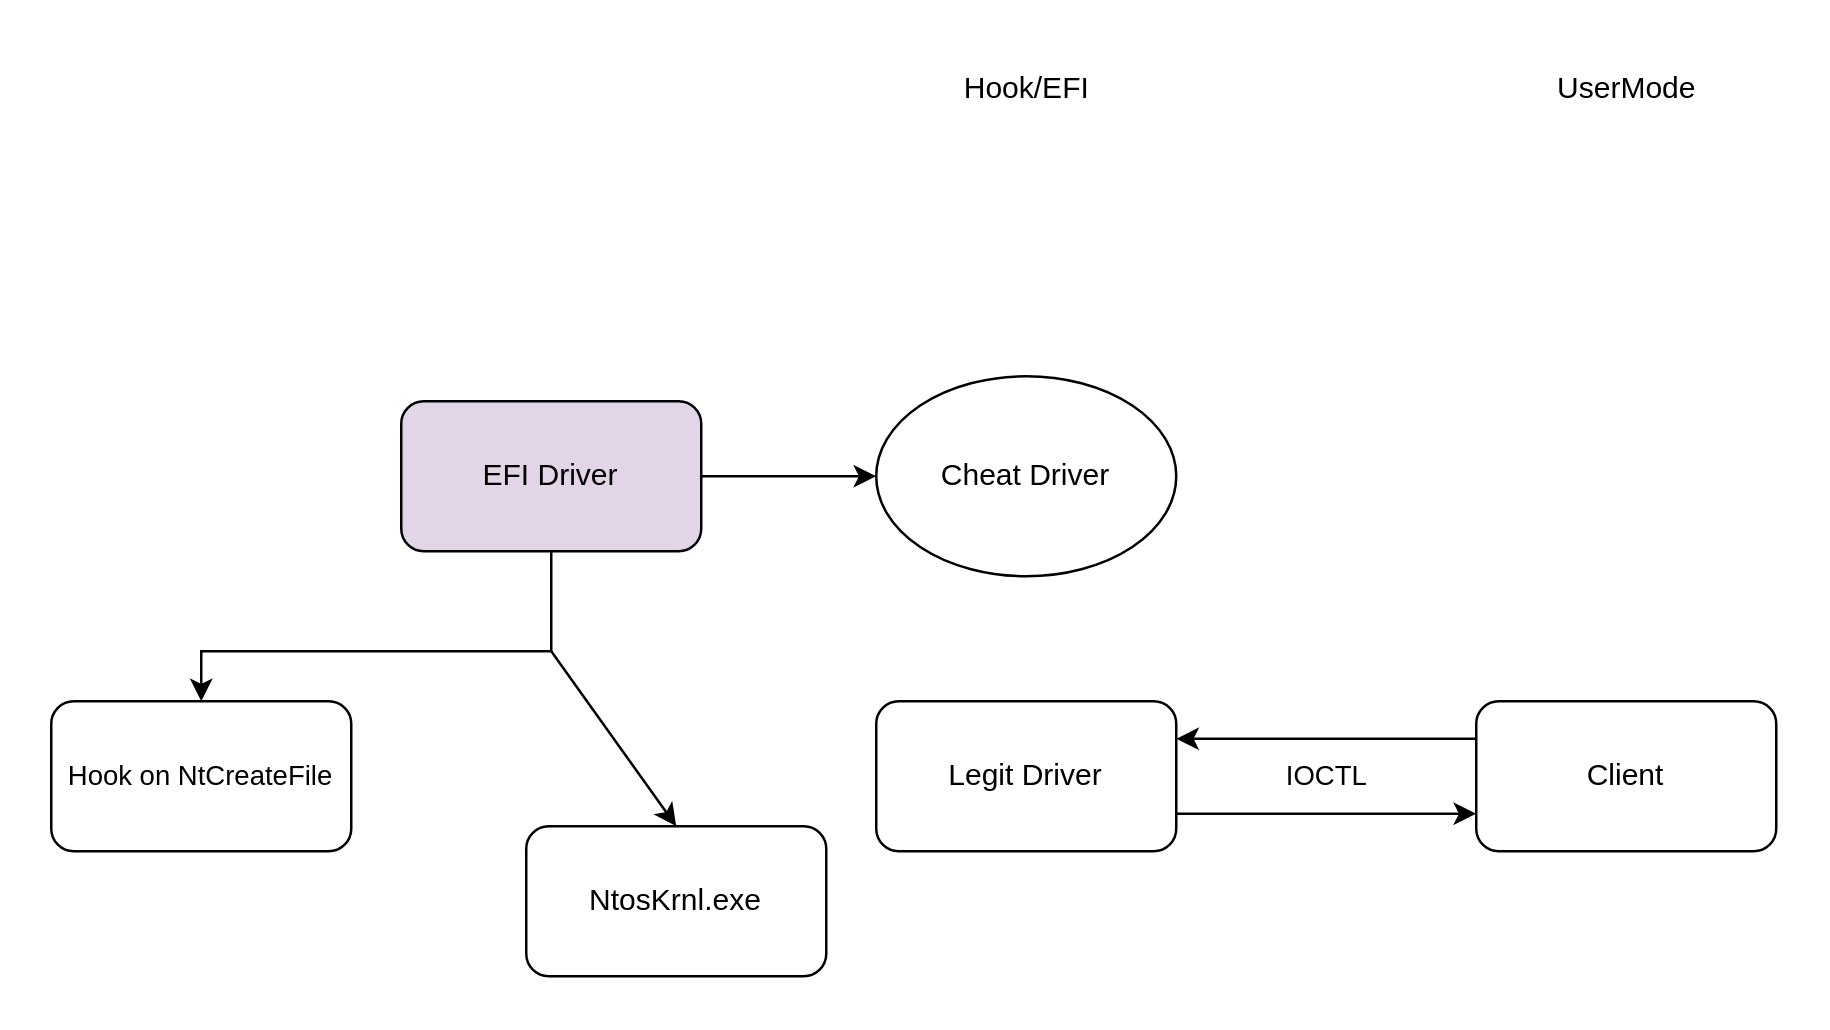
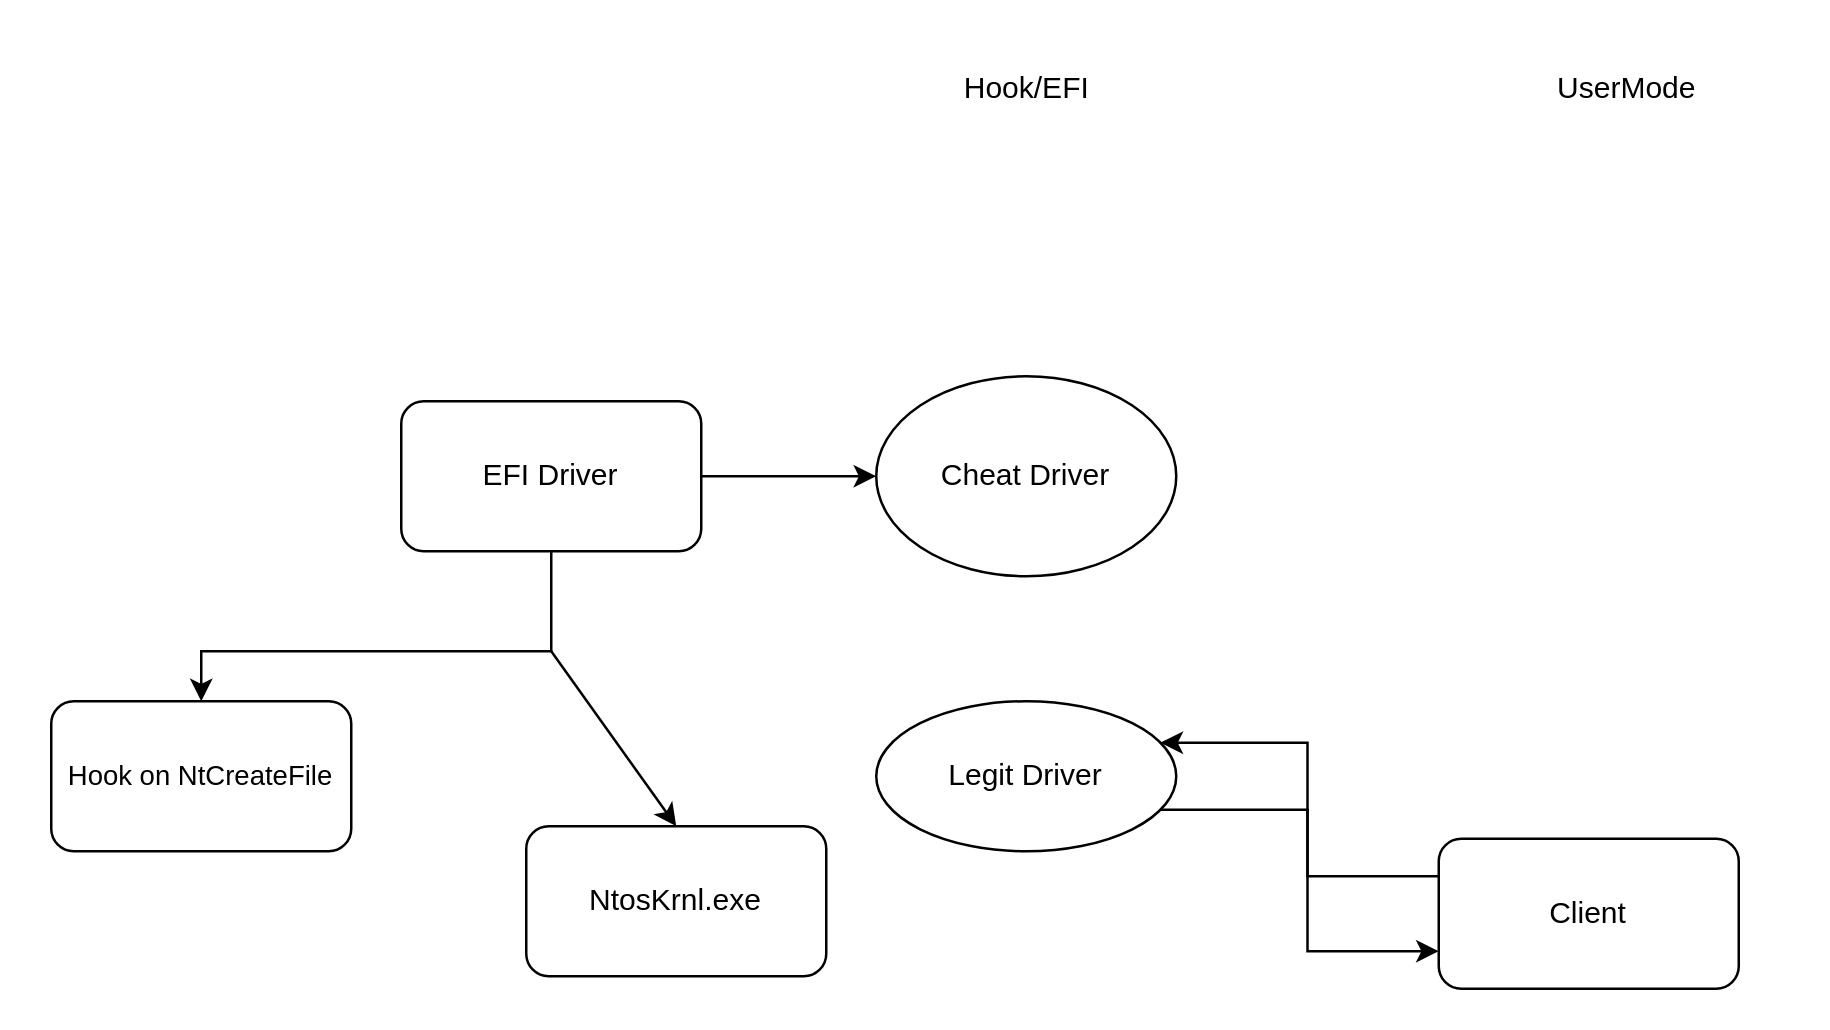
(551, 476) -> (551, 476)
(1026, 776) -> (1026, 776)
(1326, 776) -> none
(1626, 776) -> (1589, 914)
